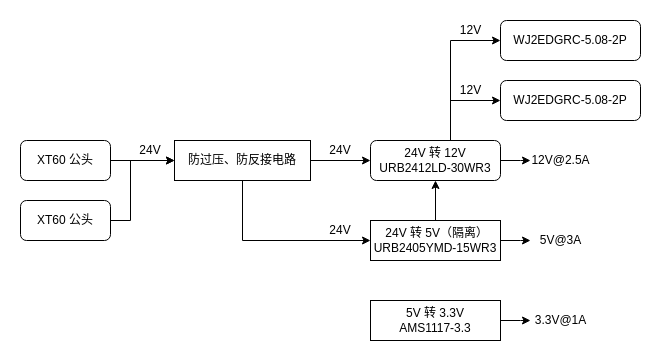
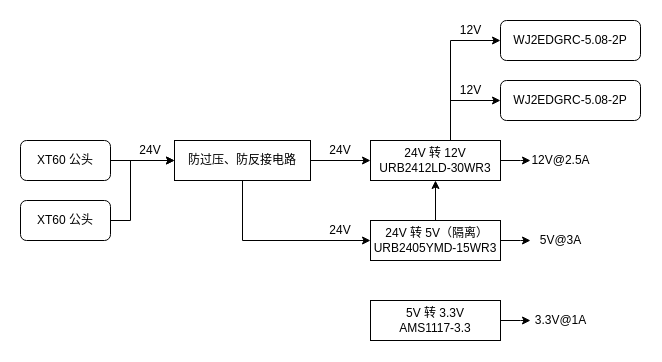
(436, 161) -> (436, 161)
